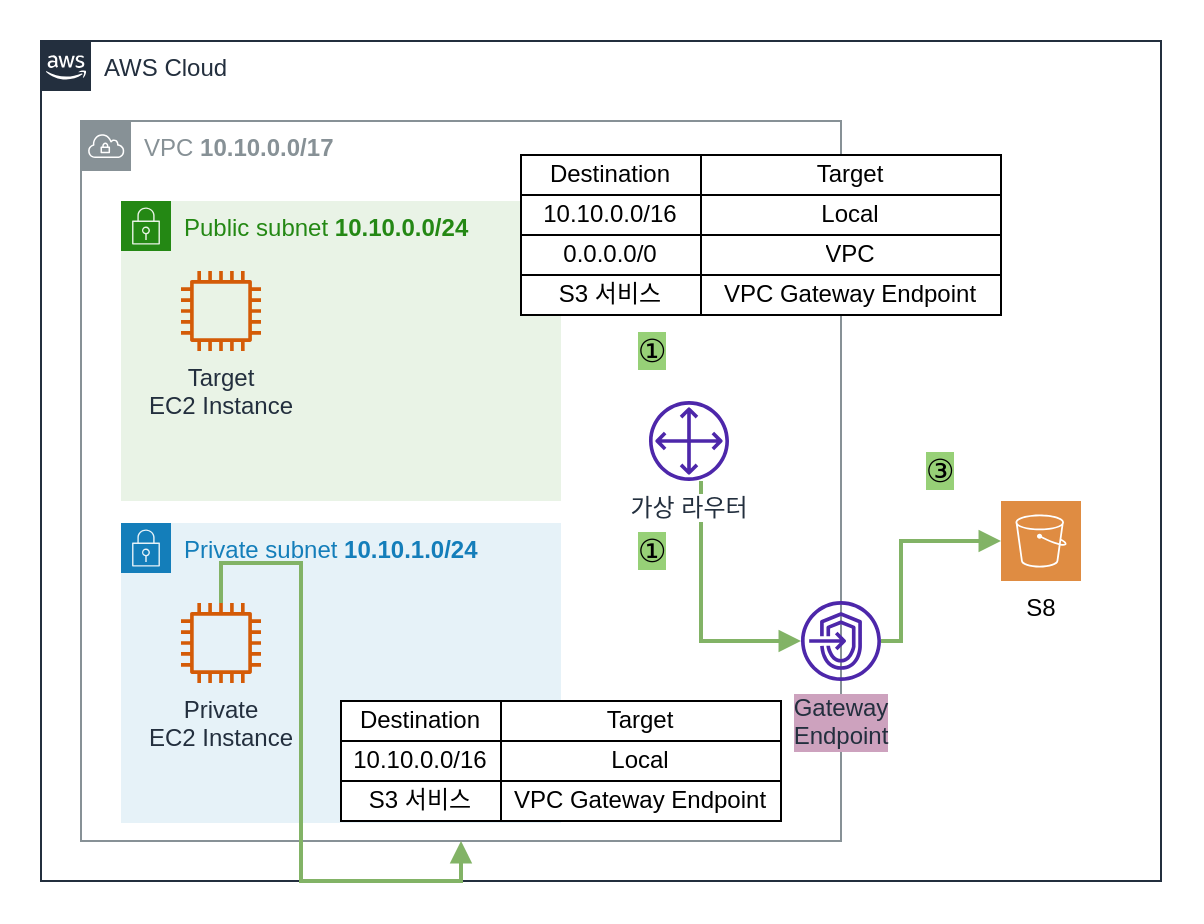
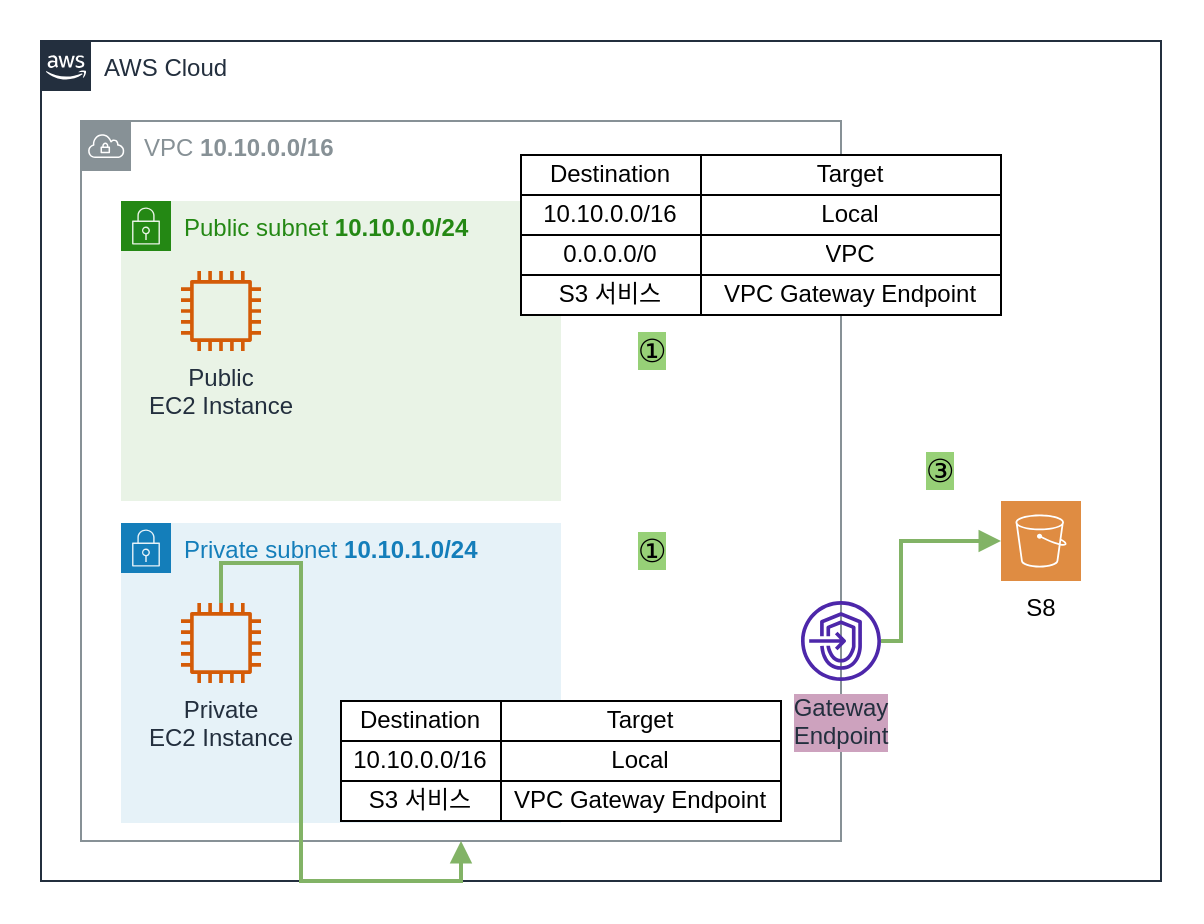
(240, 149) -> (240, 149)
(222, 394) -> (222, 394)
(689, 441) -> none
(701, 620) -> none
